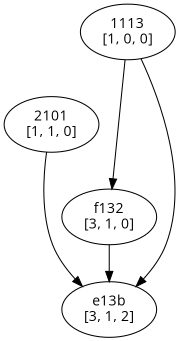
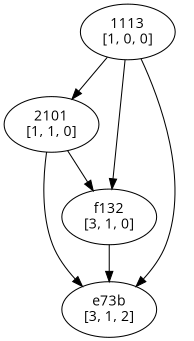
none -> (93, 74)
none -> (78, 166)
(109, 310) -> (109, 310)
